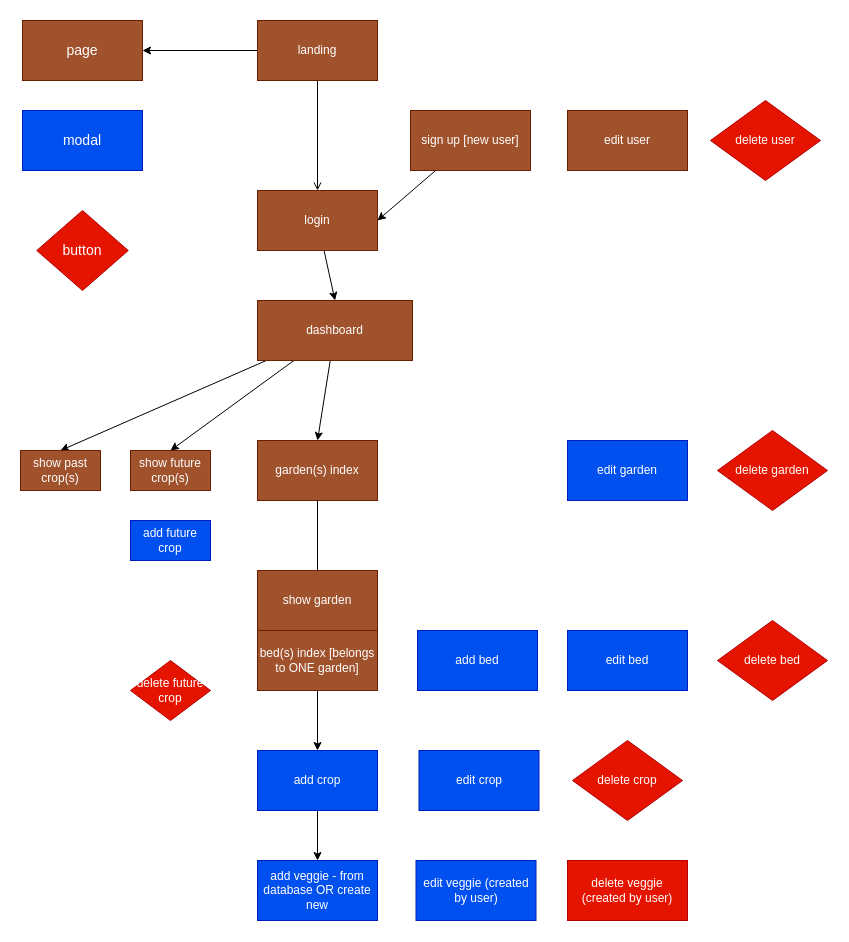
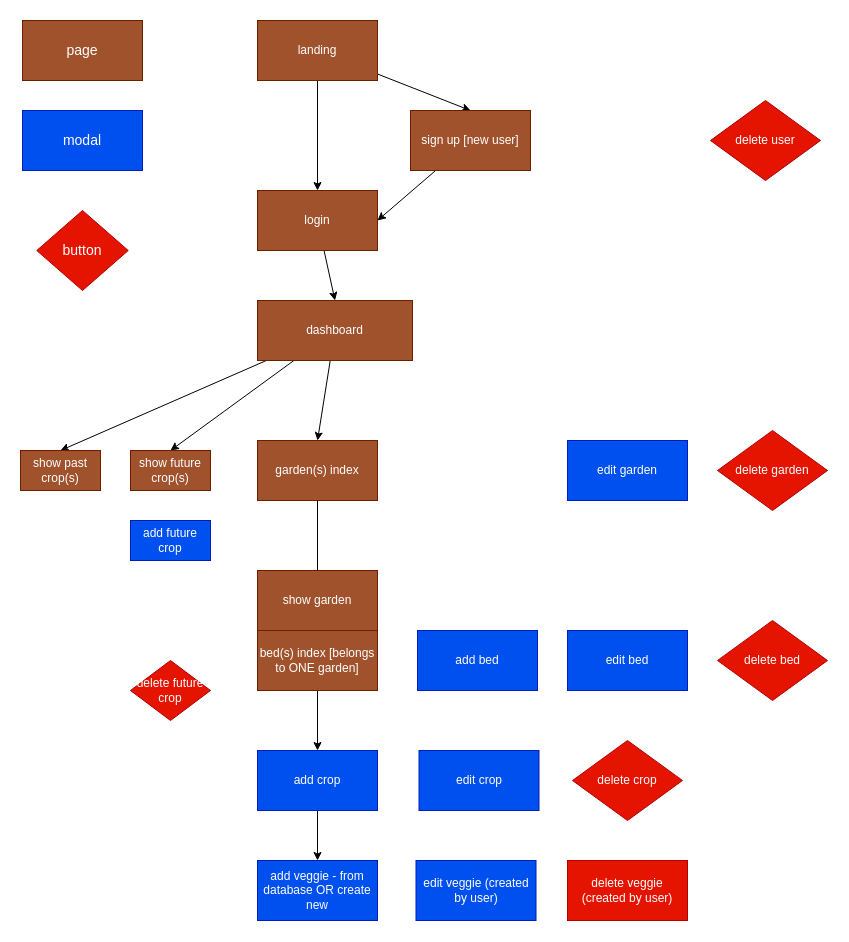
(203, 51) -> (421, 91)
(628, 141) -> none
(318, 183) -> (318, 182)
